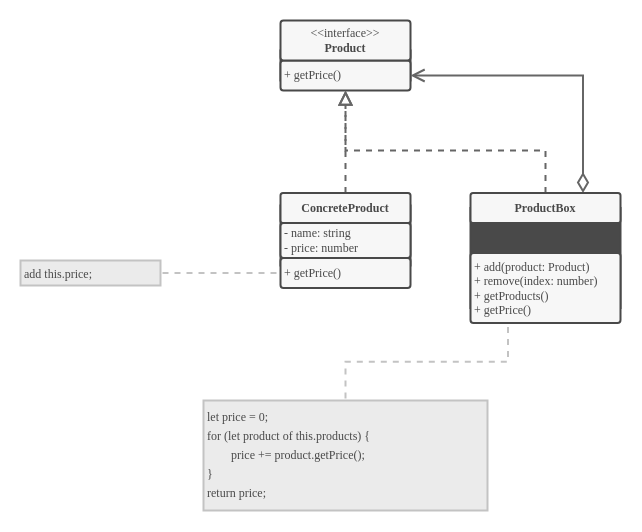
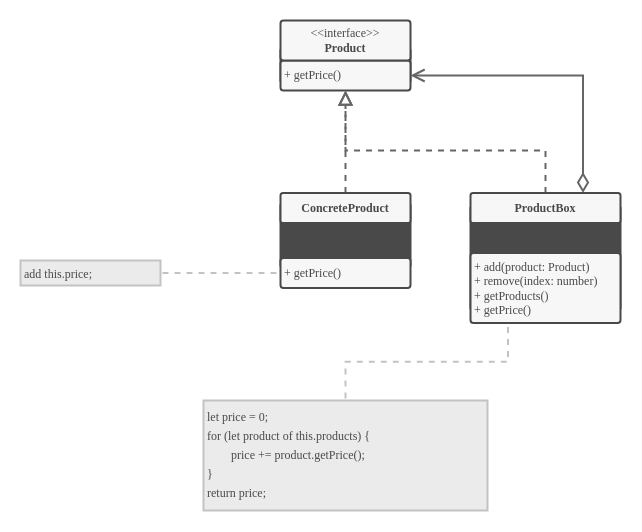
(346, 241) -> none
